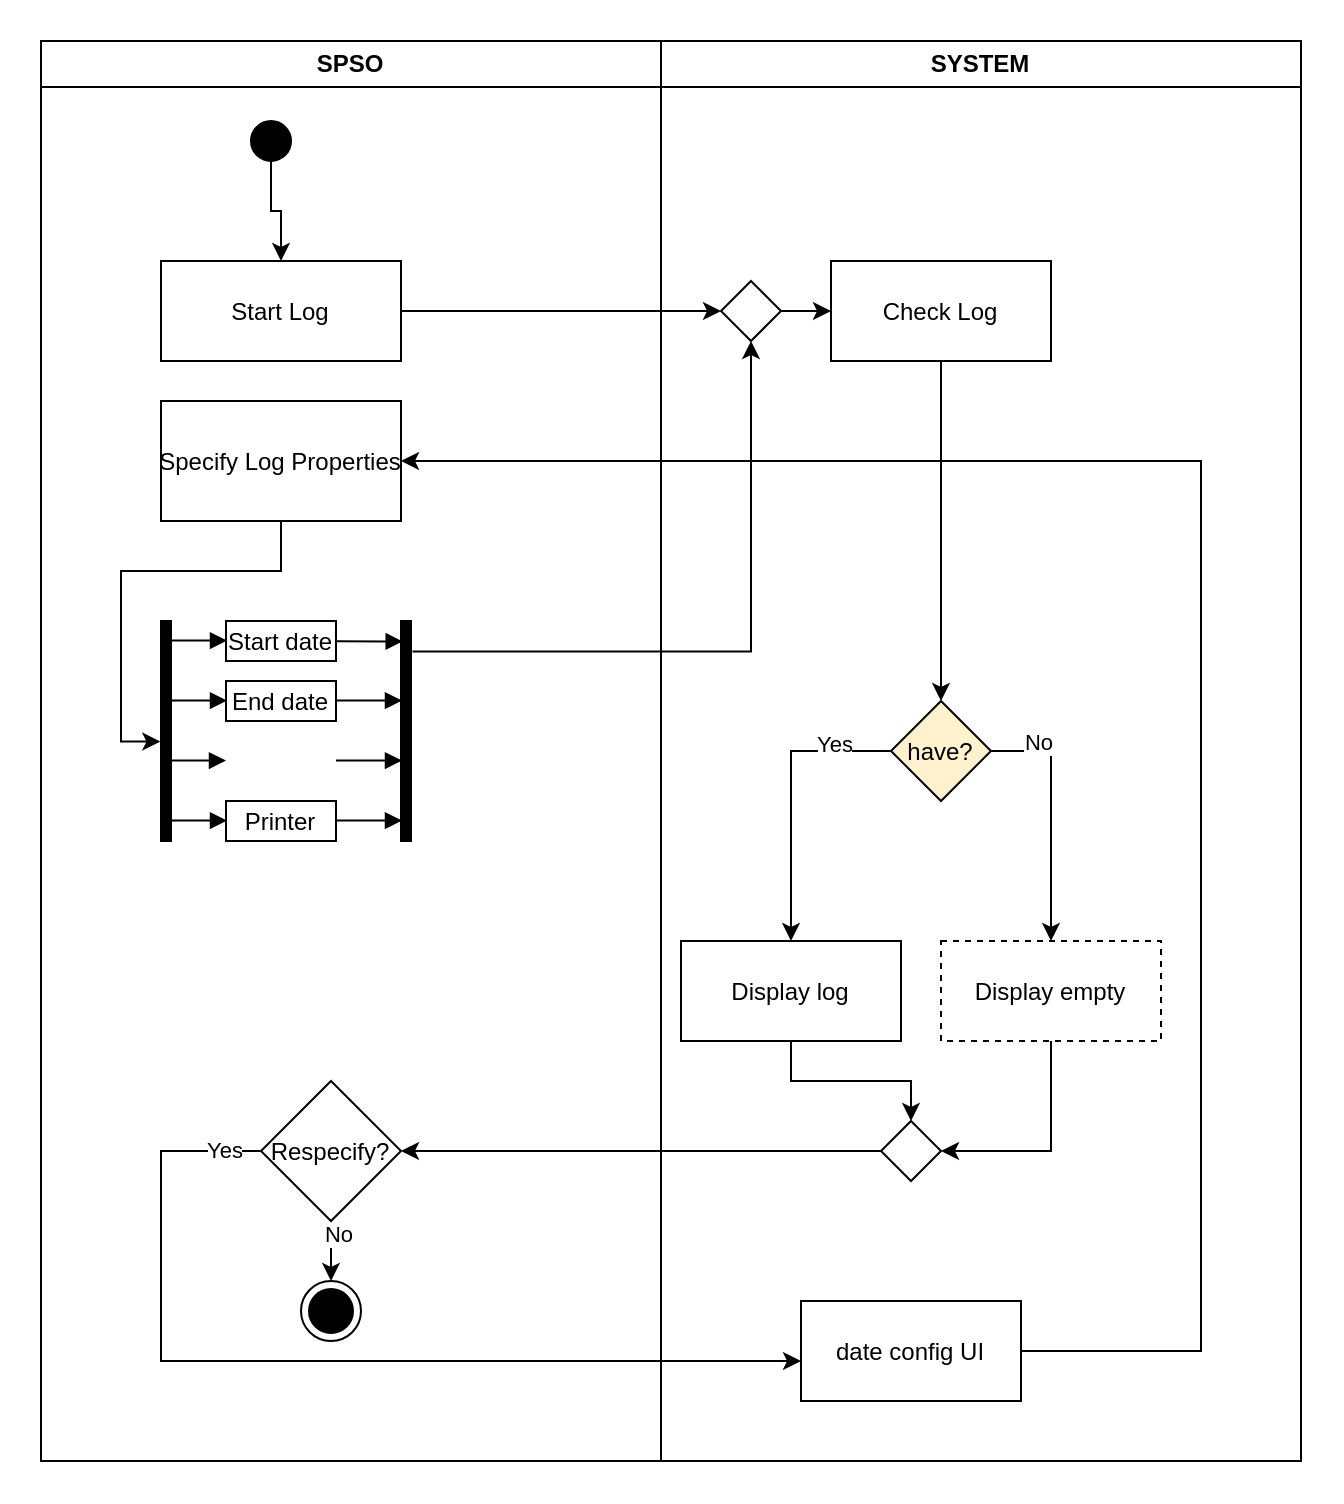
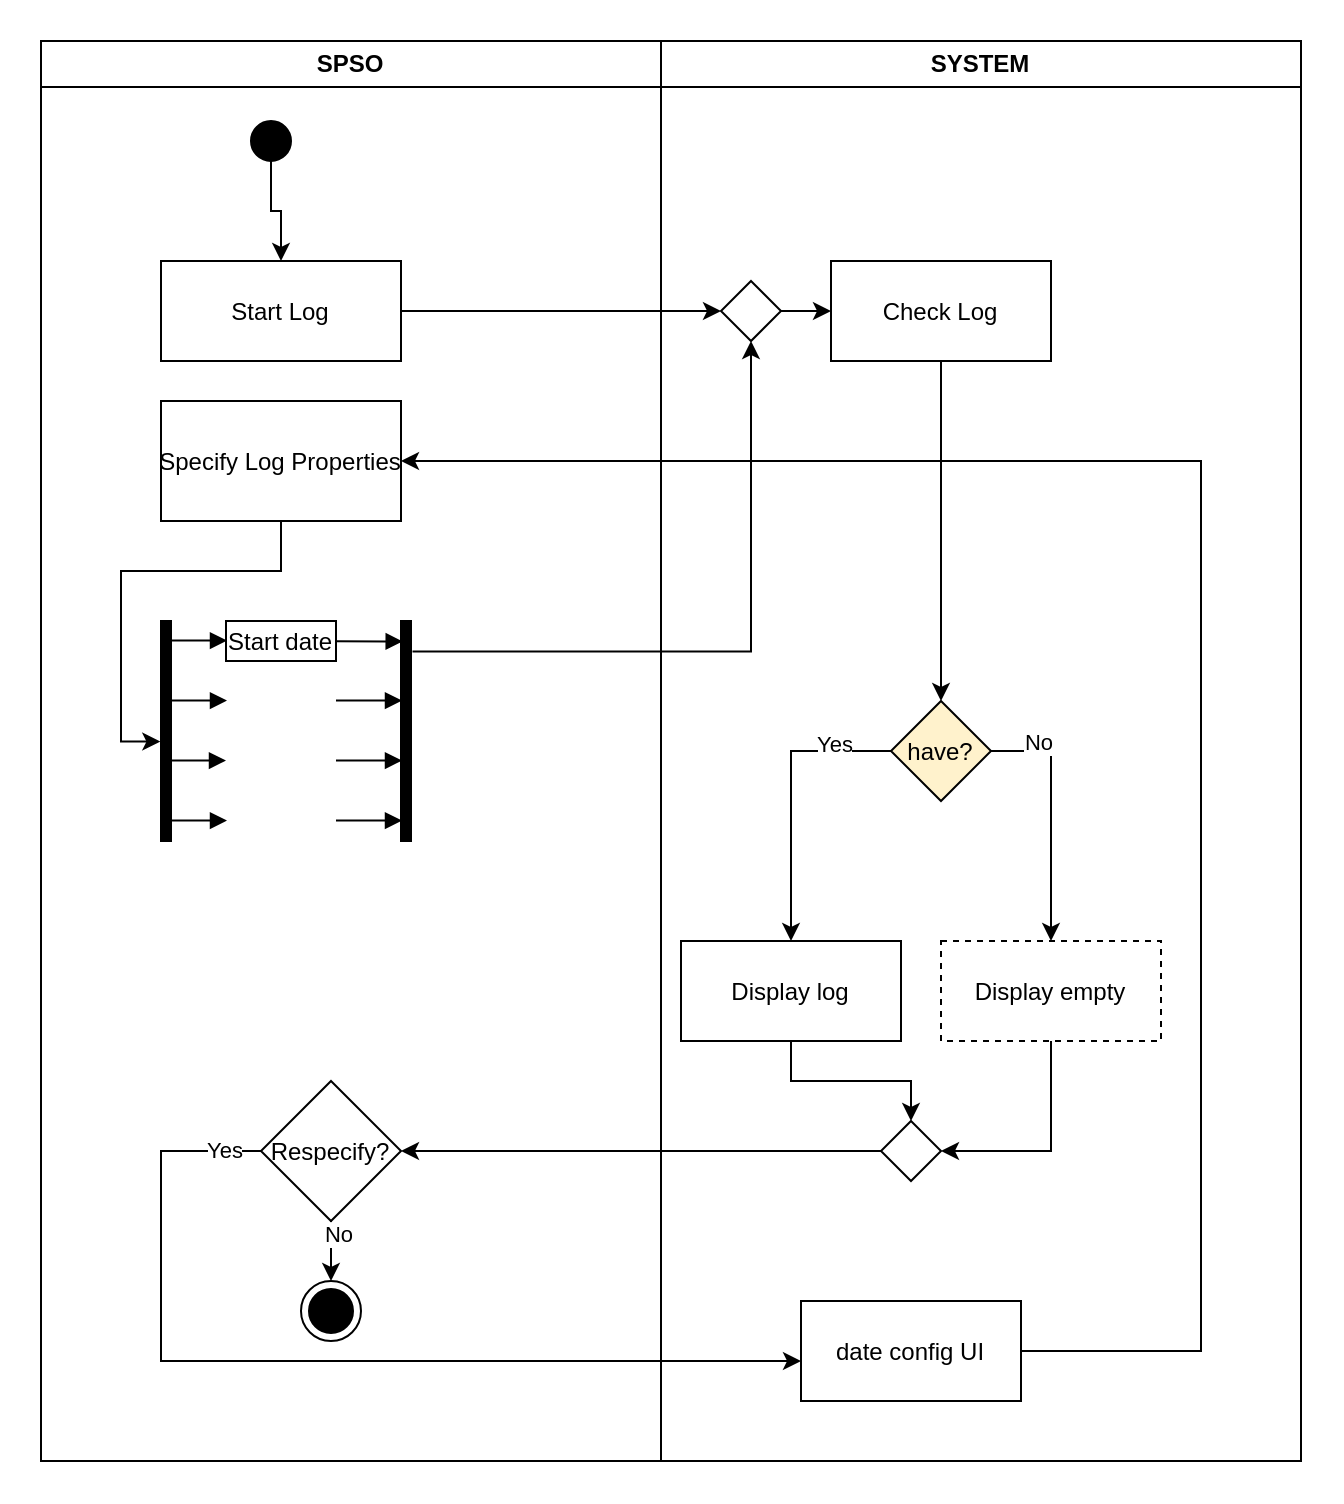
(281, 701) -> none
(281, 821) -> none
